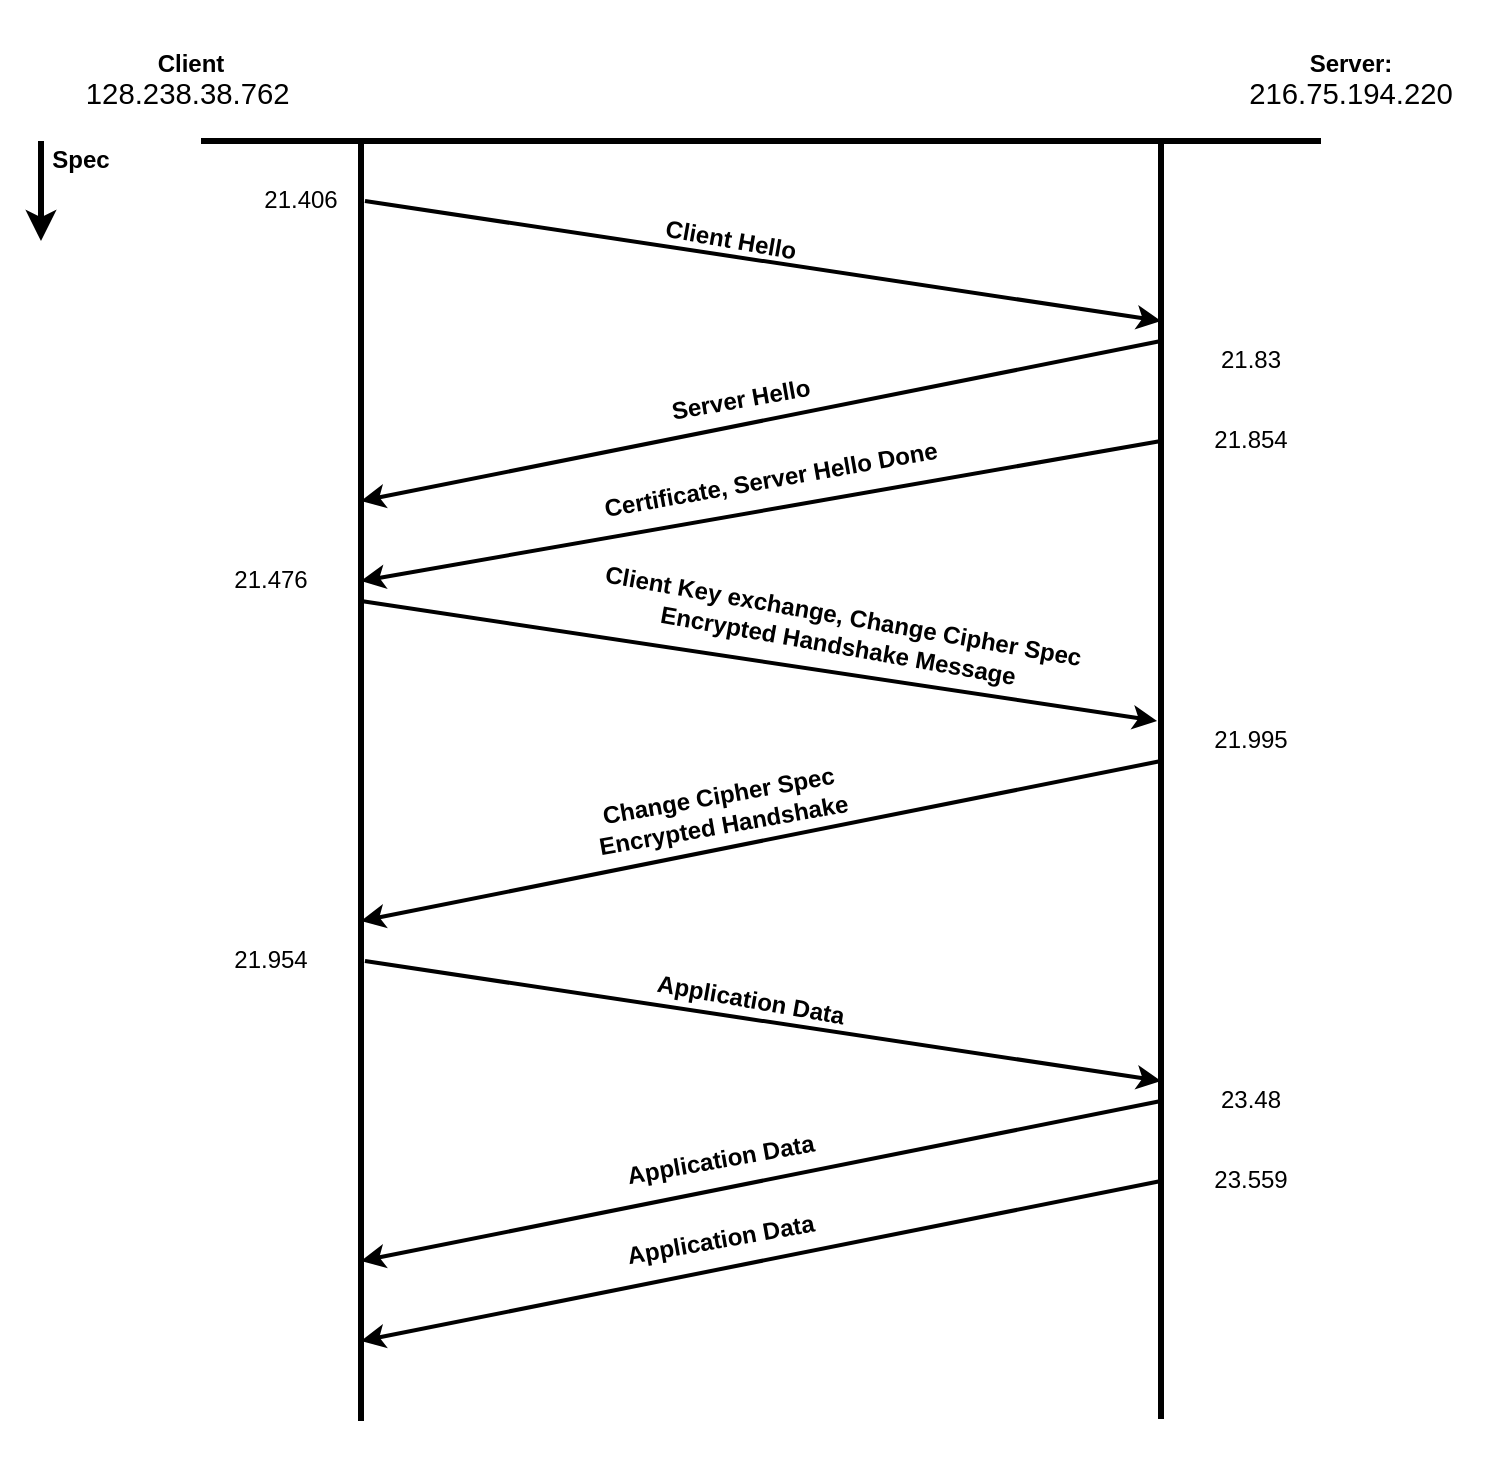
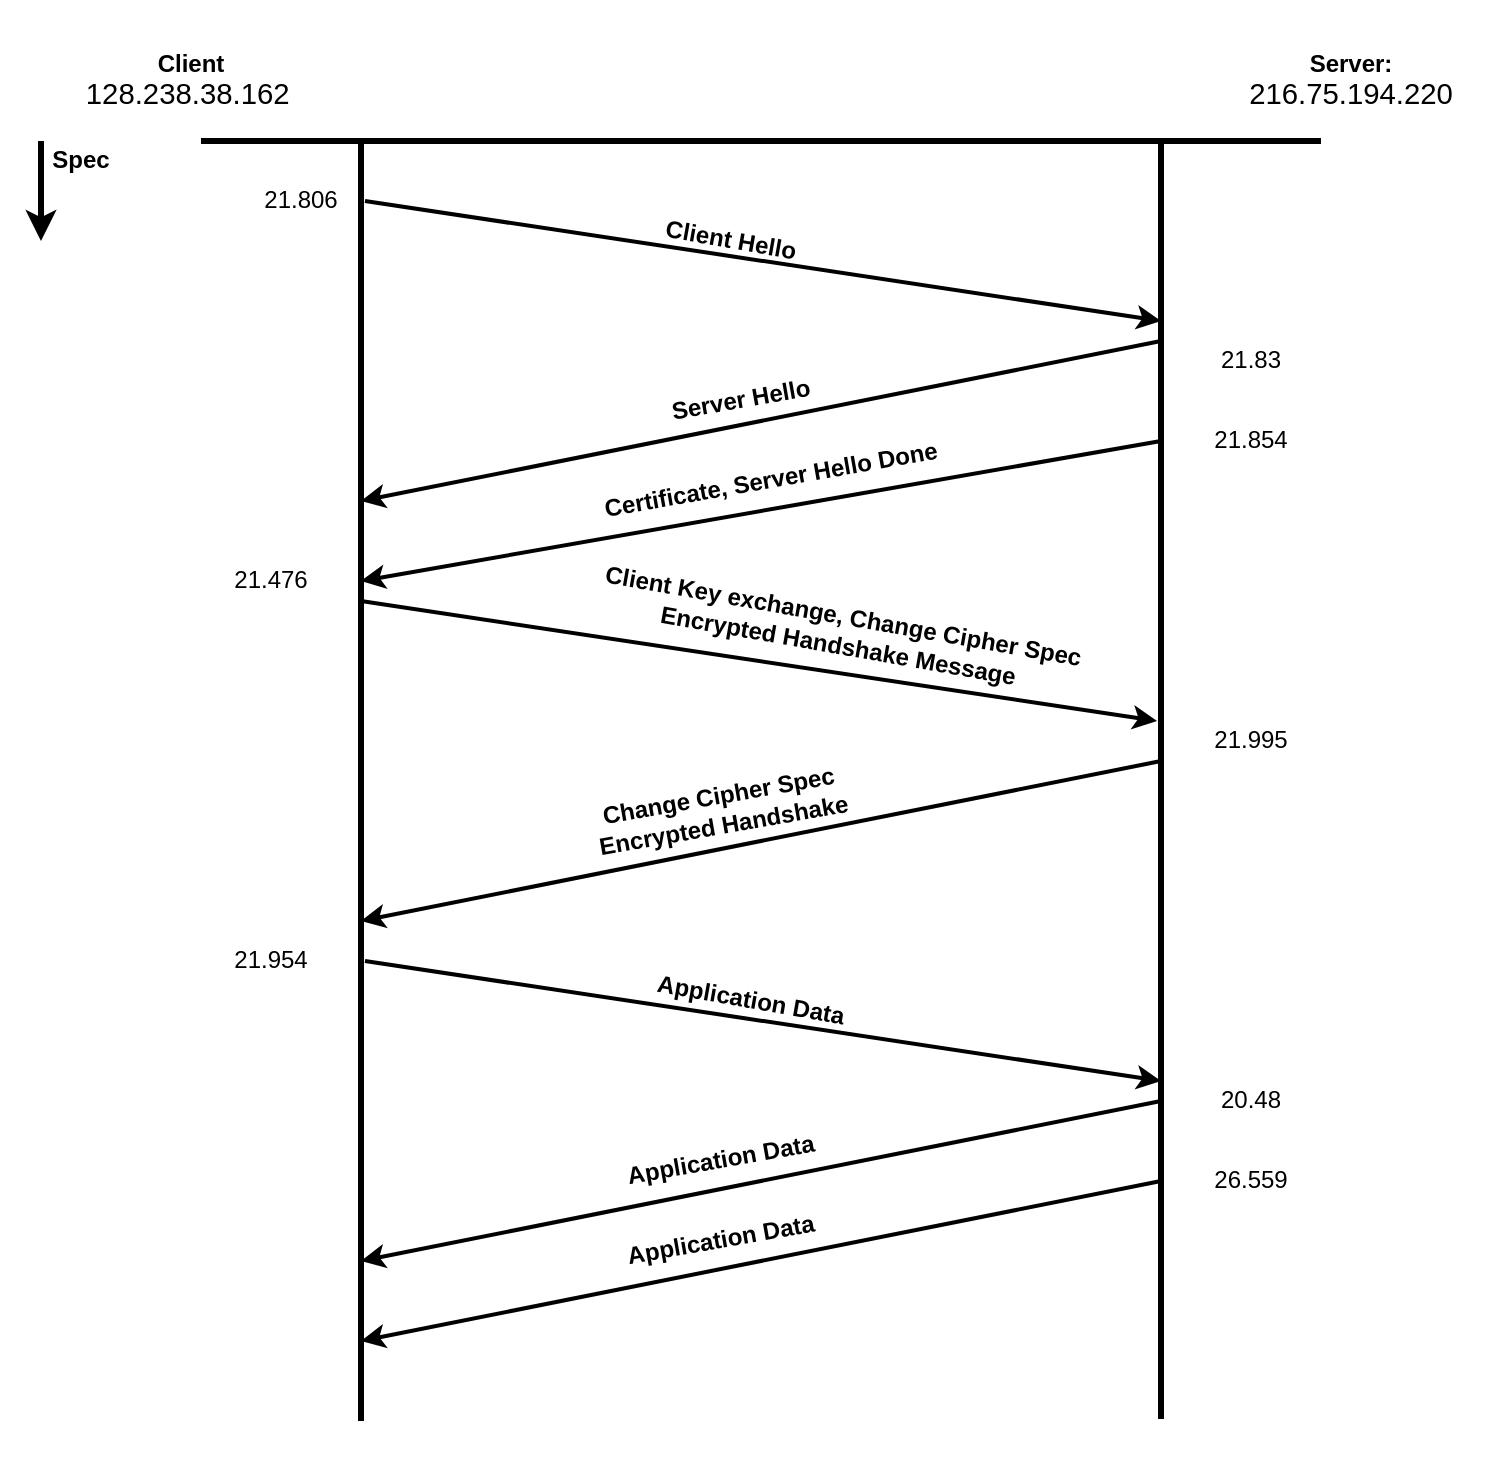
(192, 81) -> (192, 81)
(302, 201) -> (302, 201)
(1252, 1101) -> (1252, 1101)
(1252, 1181) -> (1252, 1181)
